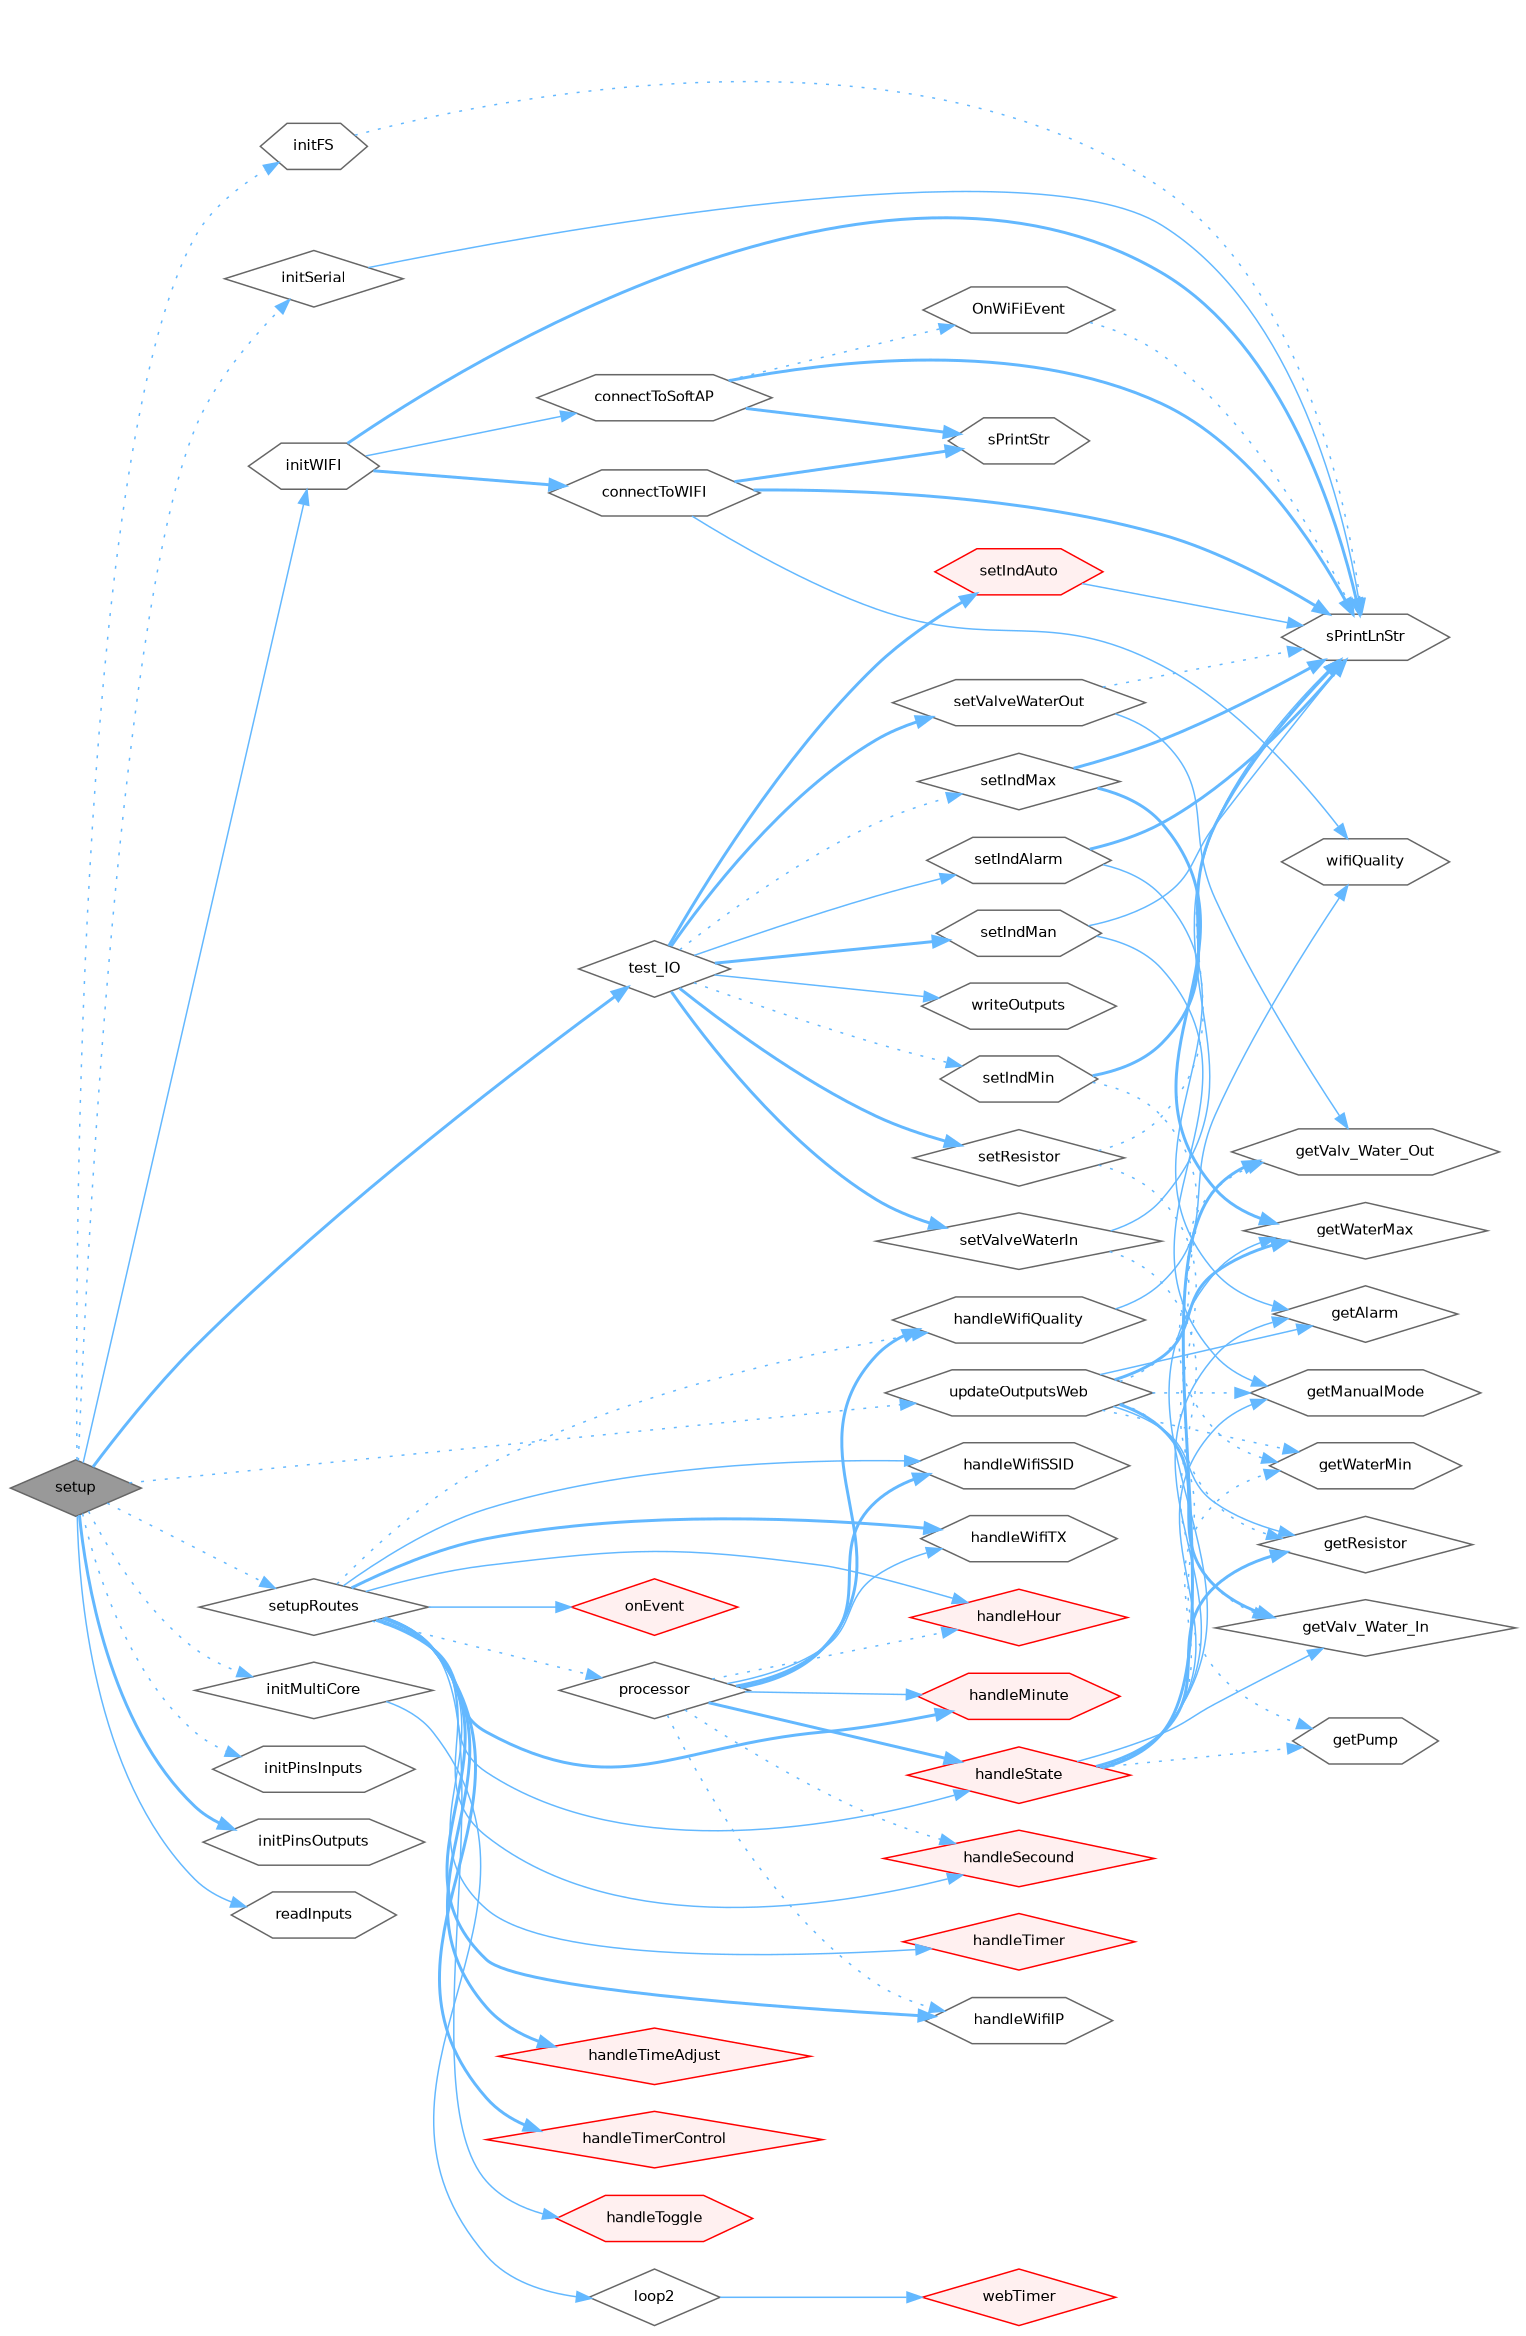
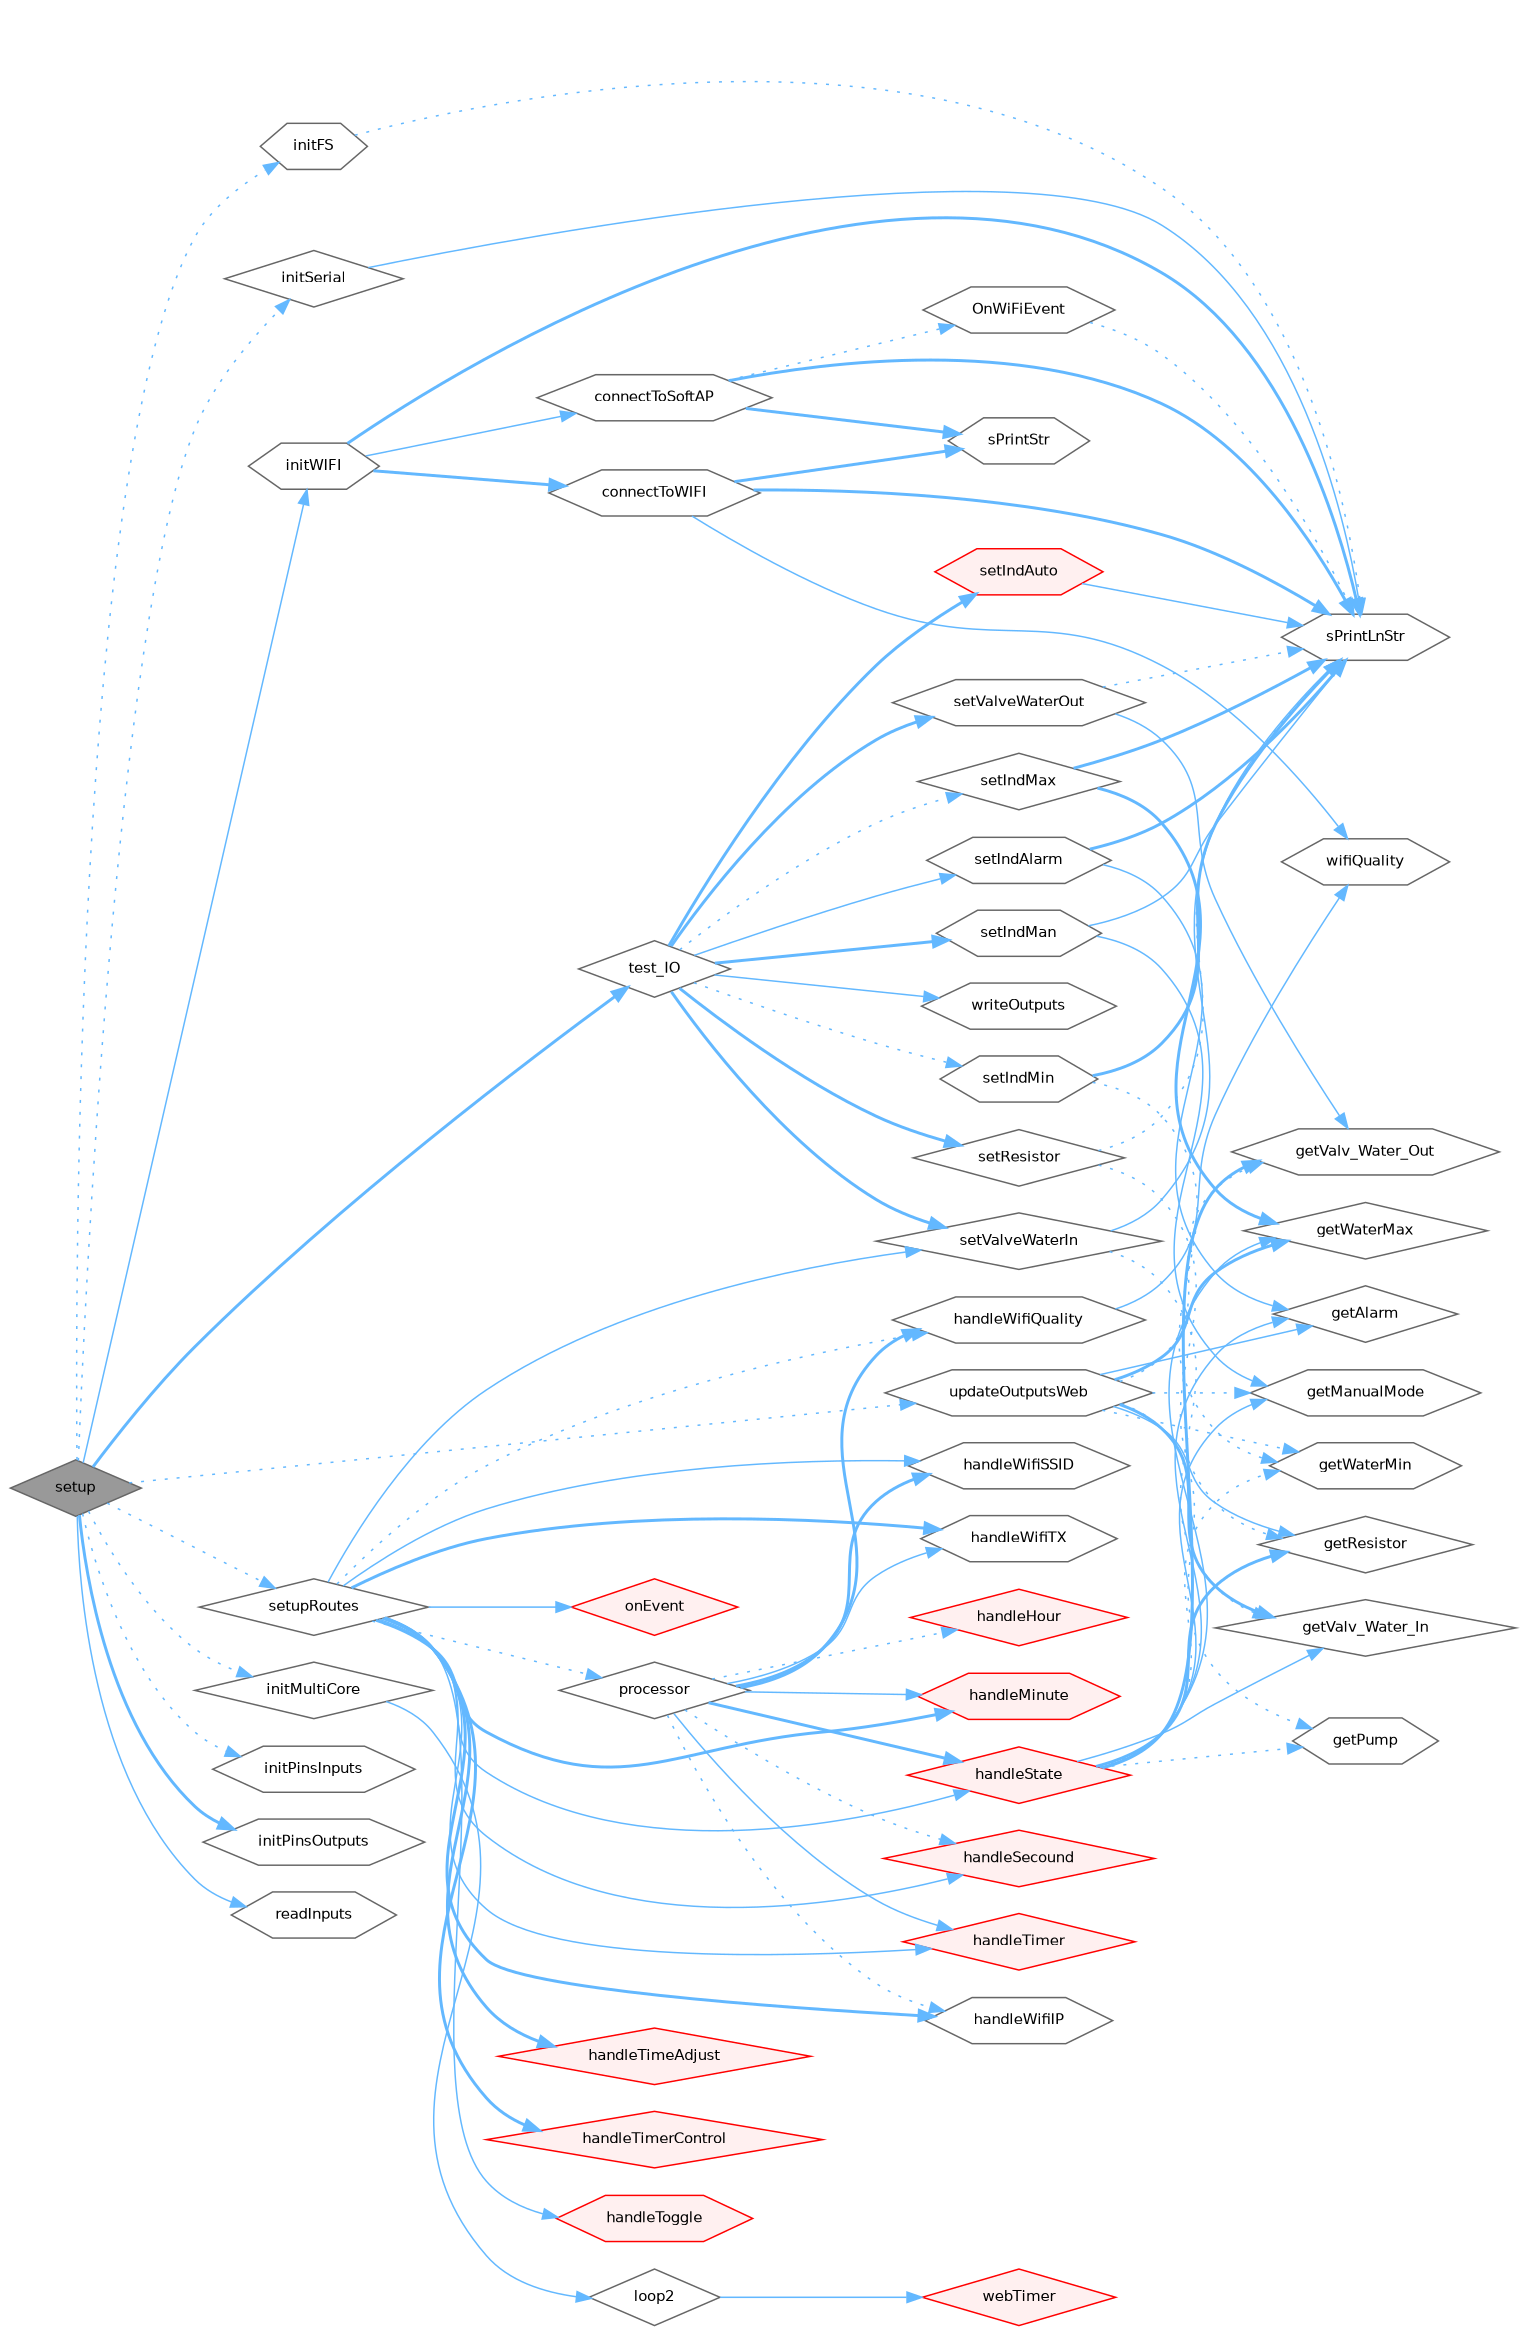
(660, 1552) -> (571, 1343)
none -> (792, 1838)
